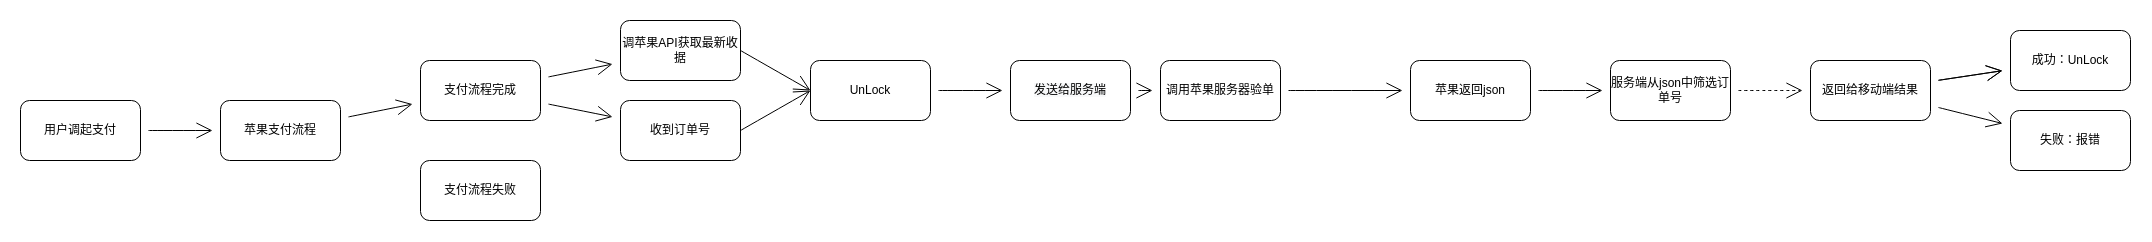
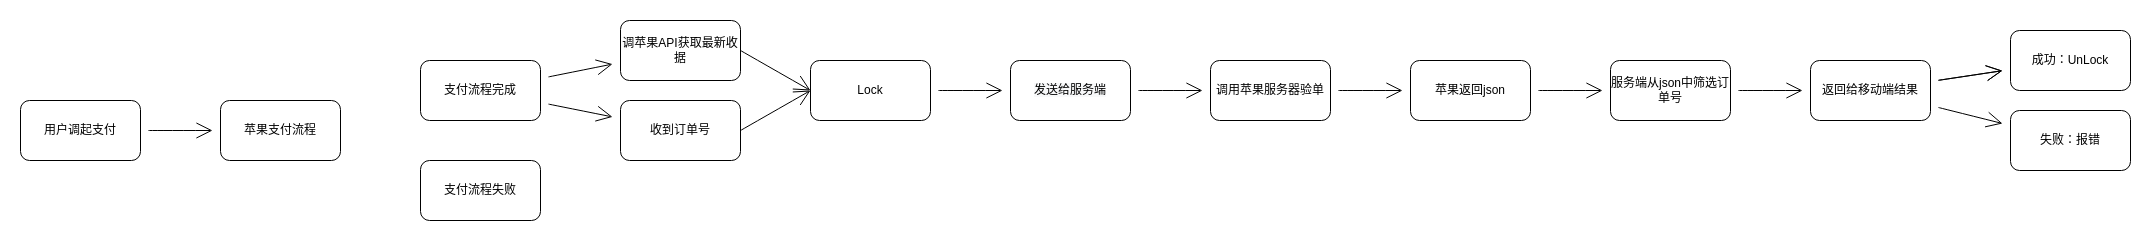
(871, 91) -> (871, 91)
(1221, 91) -> (1271, 91)
(1770, 91) -> (1770, 91)
(380, 111) -> none
